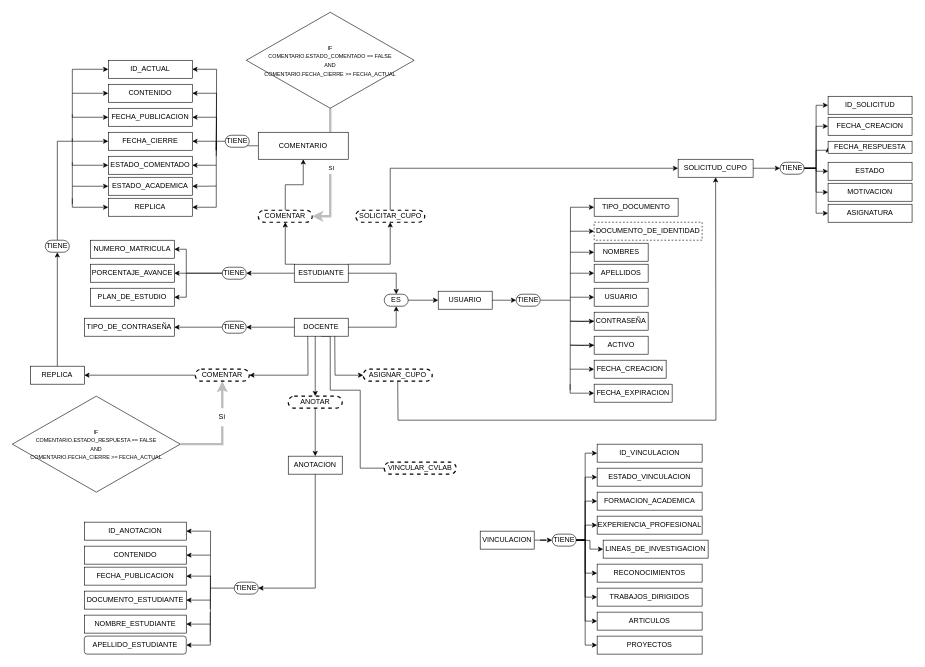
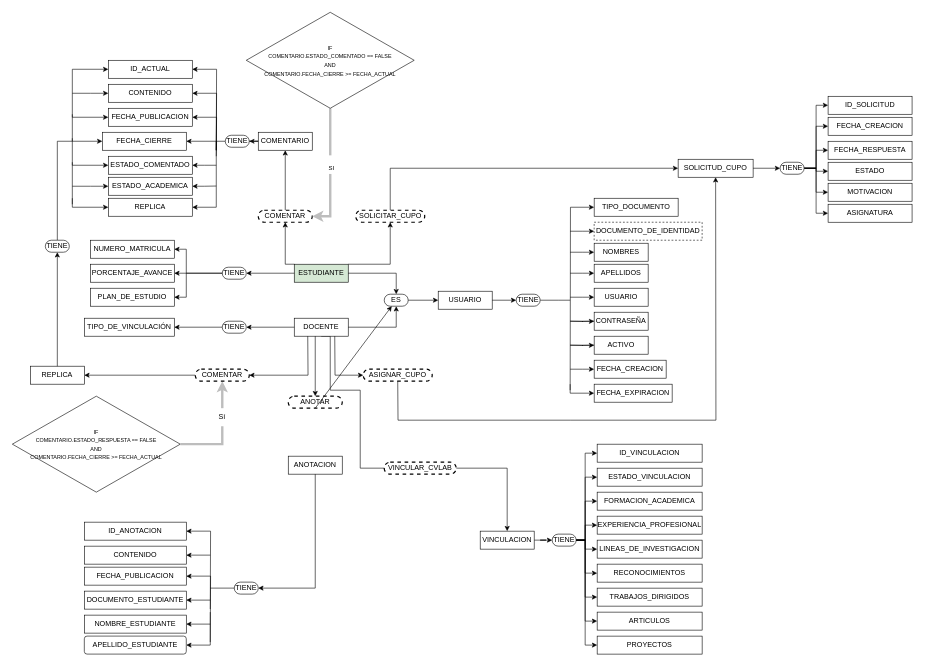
(150, 141) -> (144, 141)
(303, 146) -> (285, 141)
(870, 147) -> (870, 150)
(321, 273) -> (321, 273)
(129, 327) -> (129, 327)
(315, 450) -> (352, 359)
none -> (507, 525)
(656, 549) -> (650, 549)
